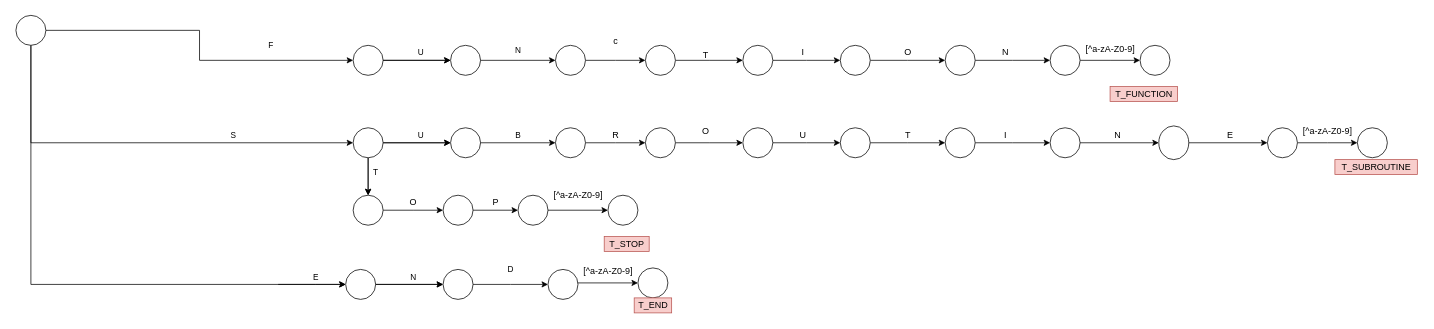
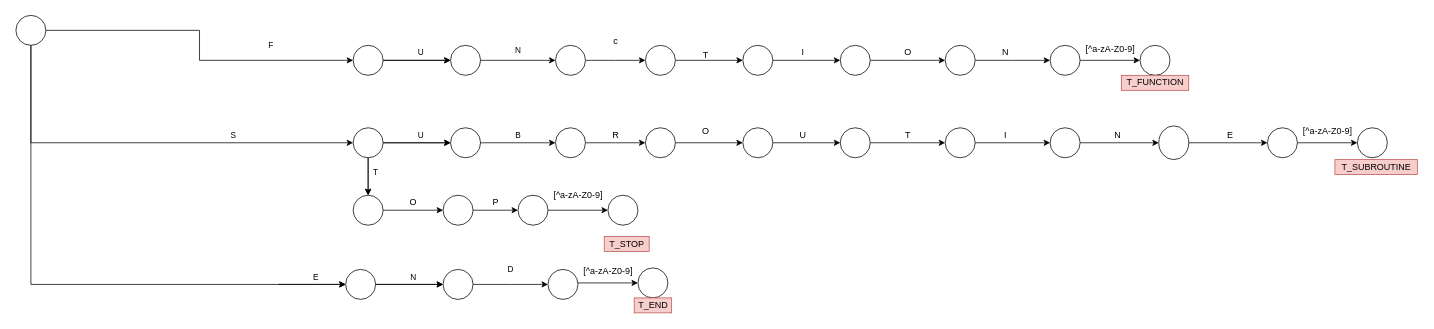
(1144, 94) -> (1155, 83)
